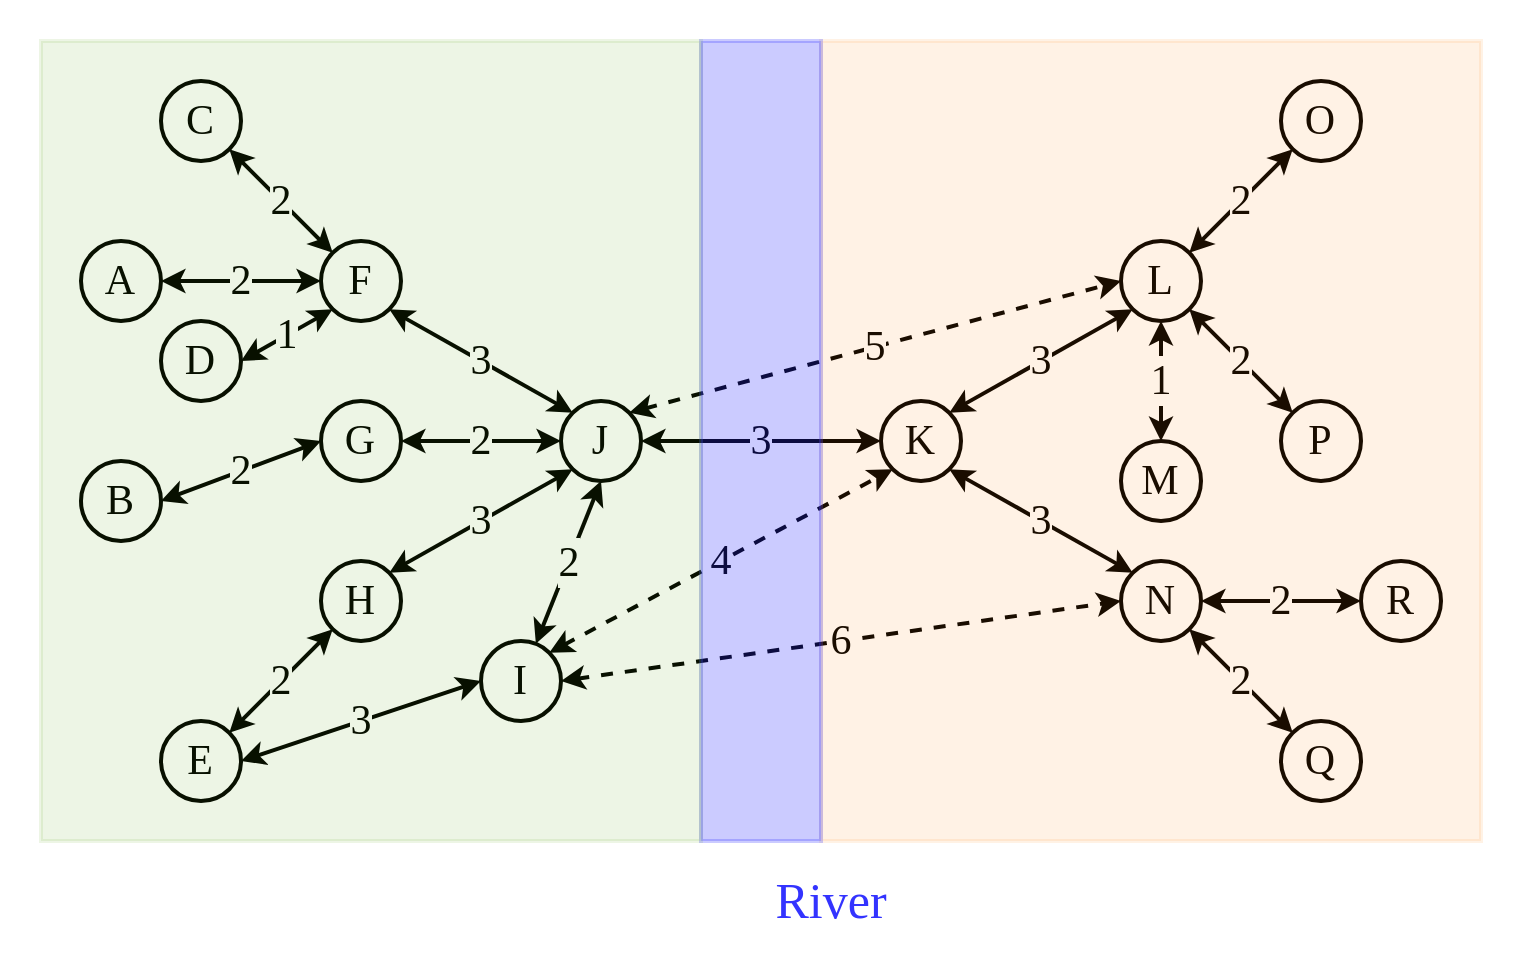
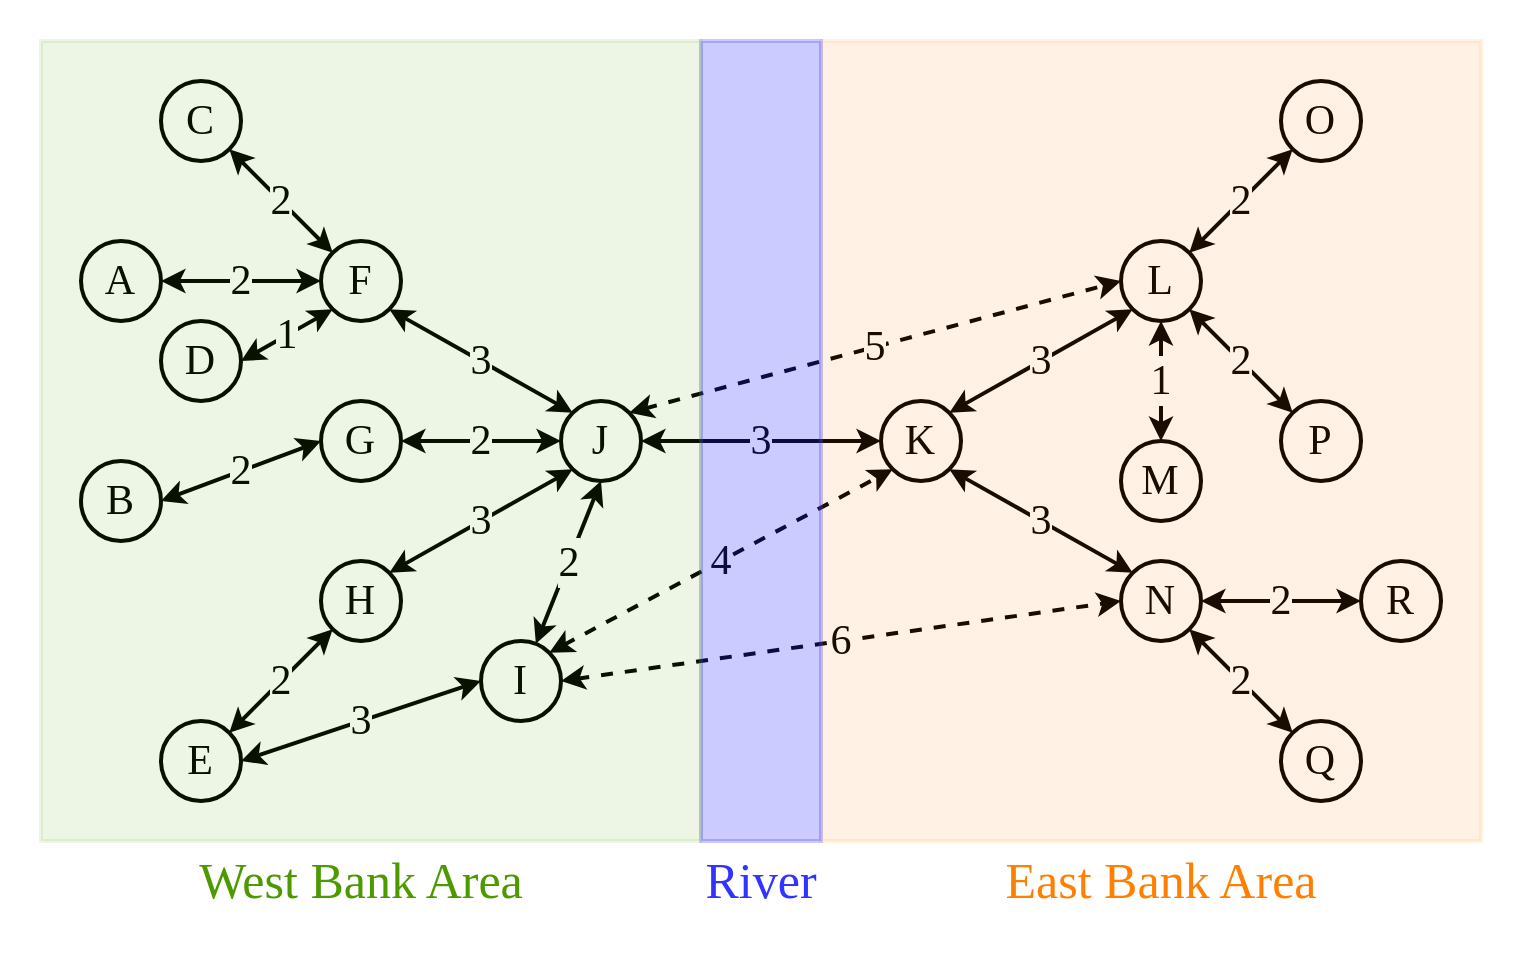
none -> (361, 881)
none -> (1161, 881)
(831, 901) -> (761, 881)
